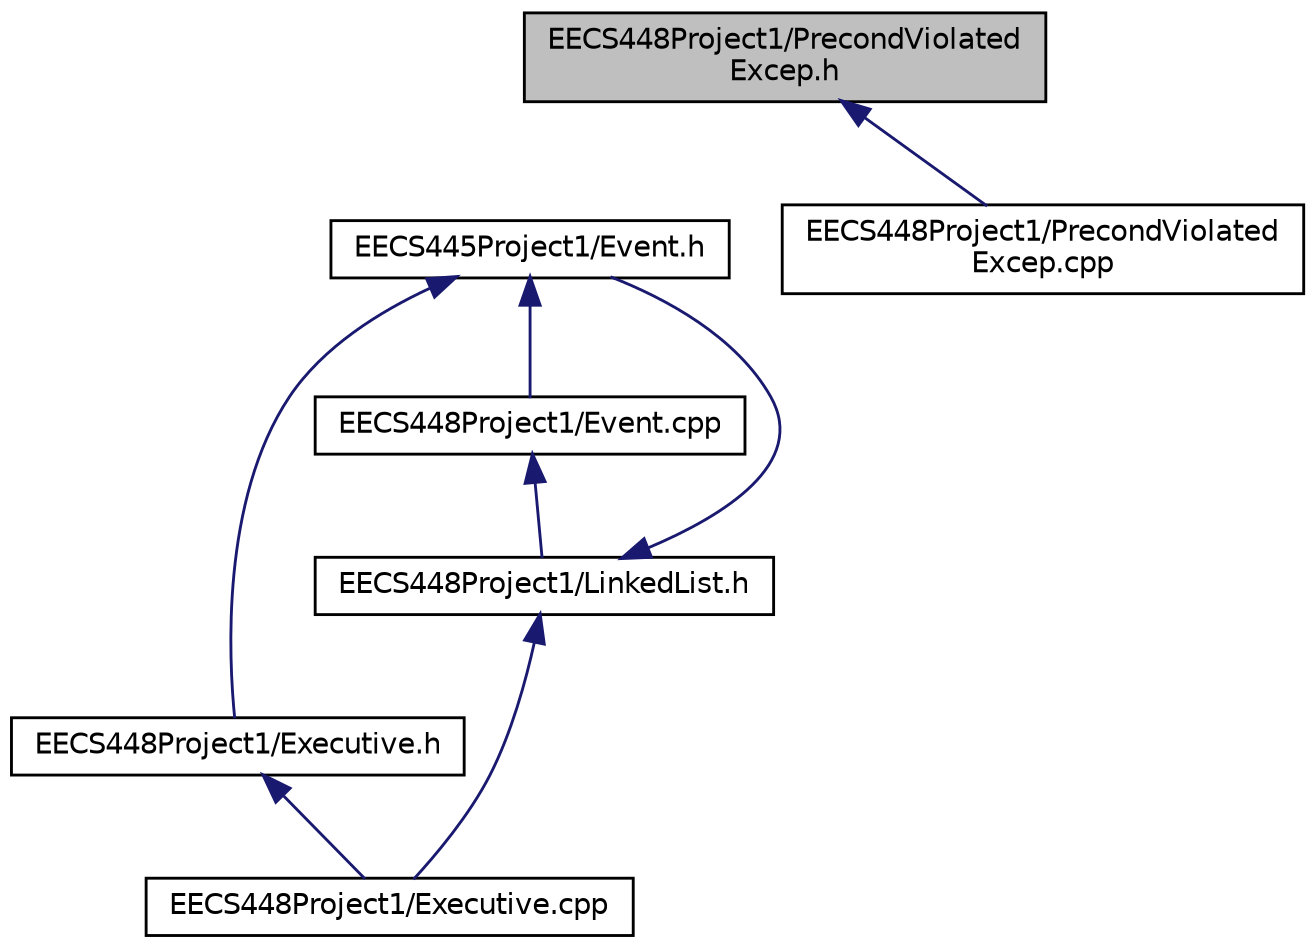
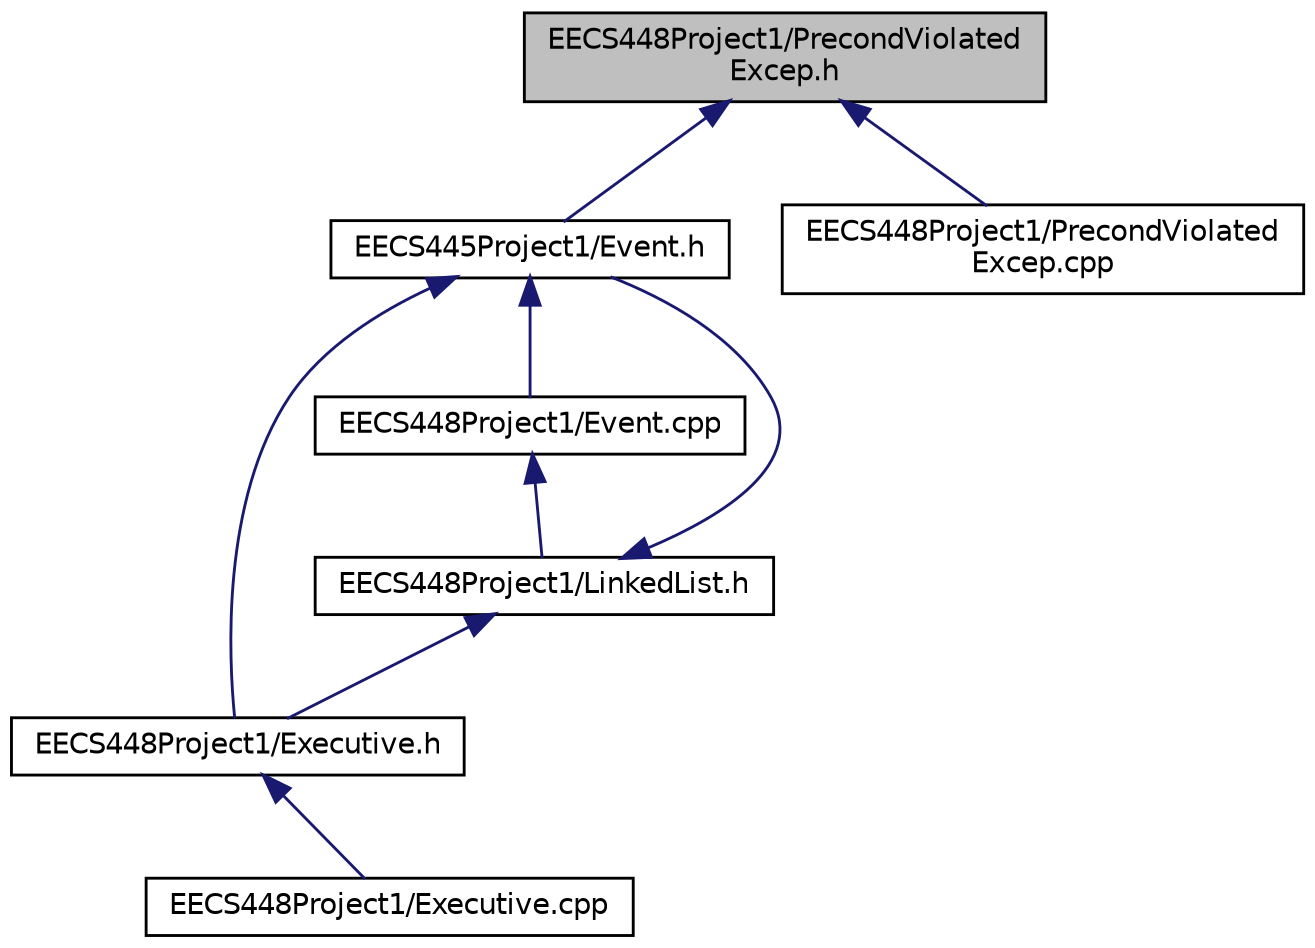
none -> (635, 170)
(492, 770) -> (378, 673)
